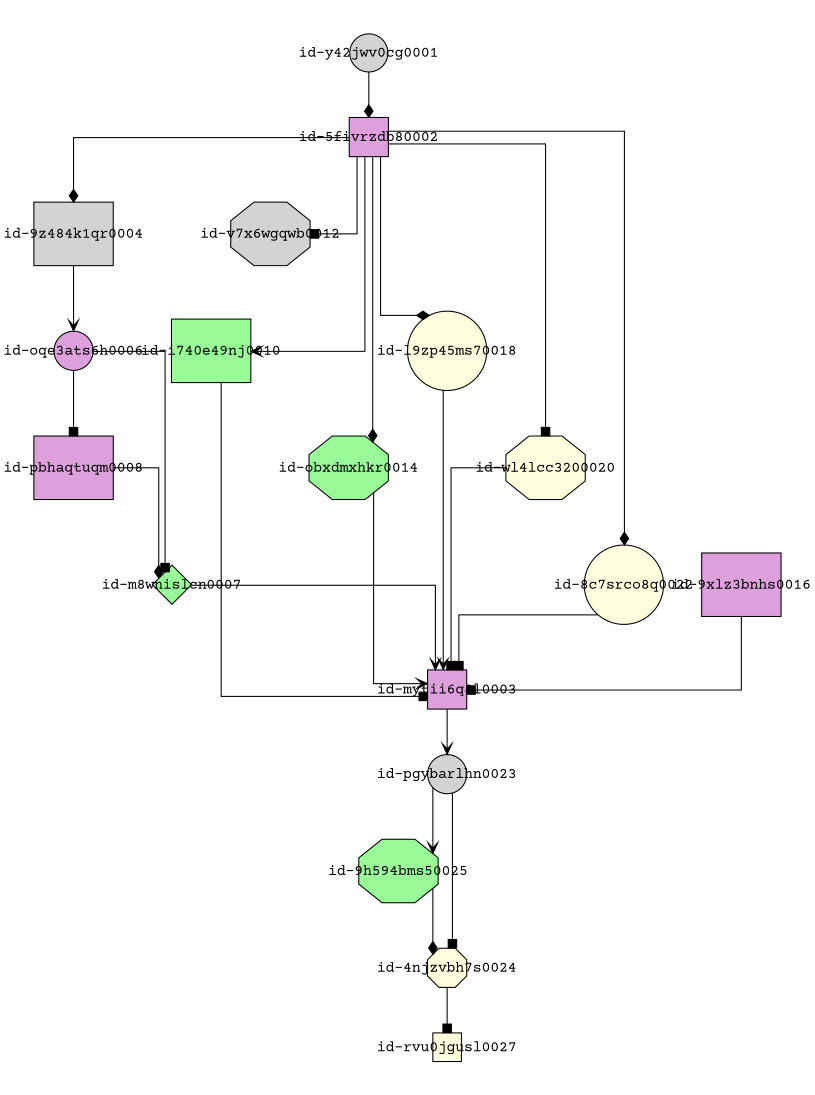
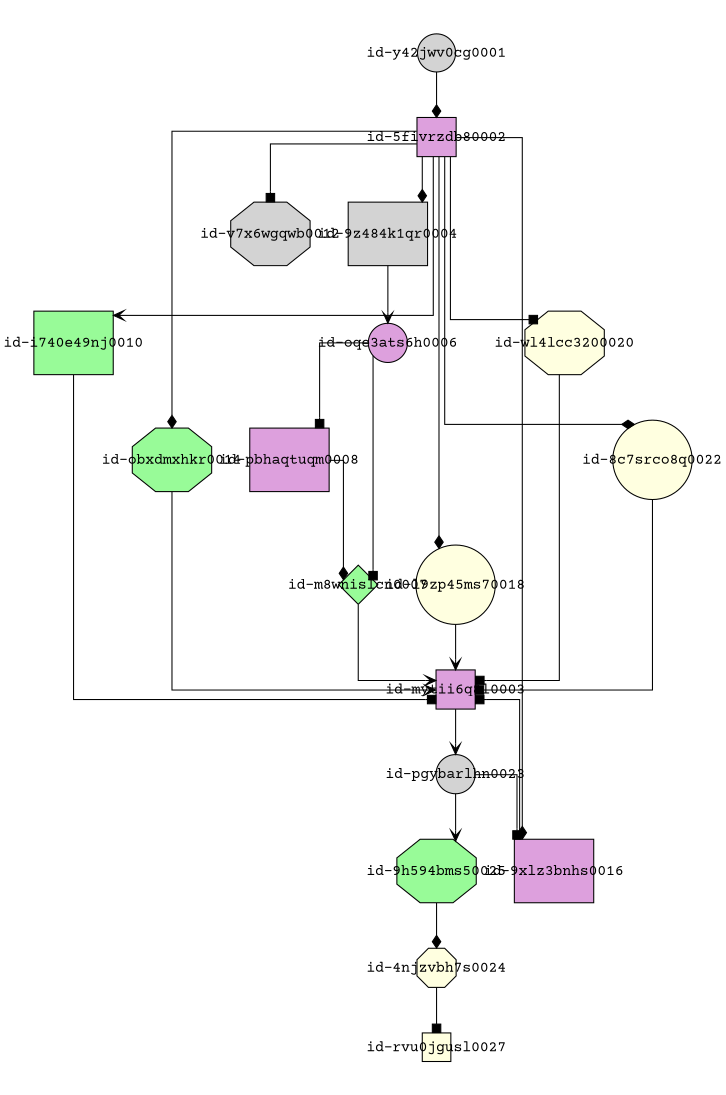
none -> (522, 449)
(452, 865) -> (511, 775)
